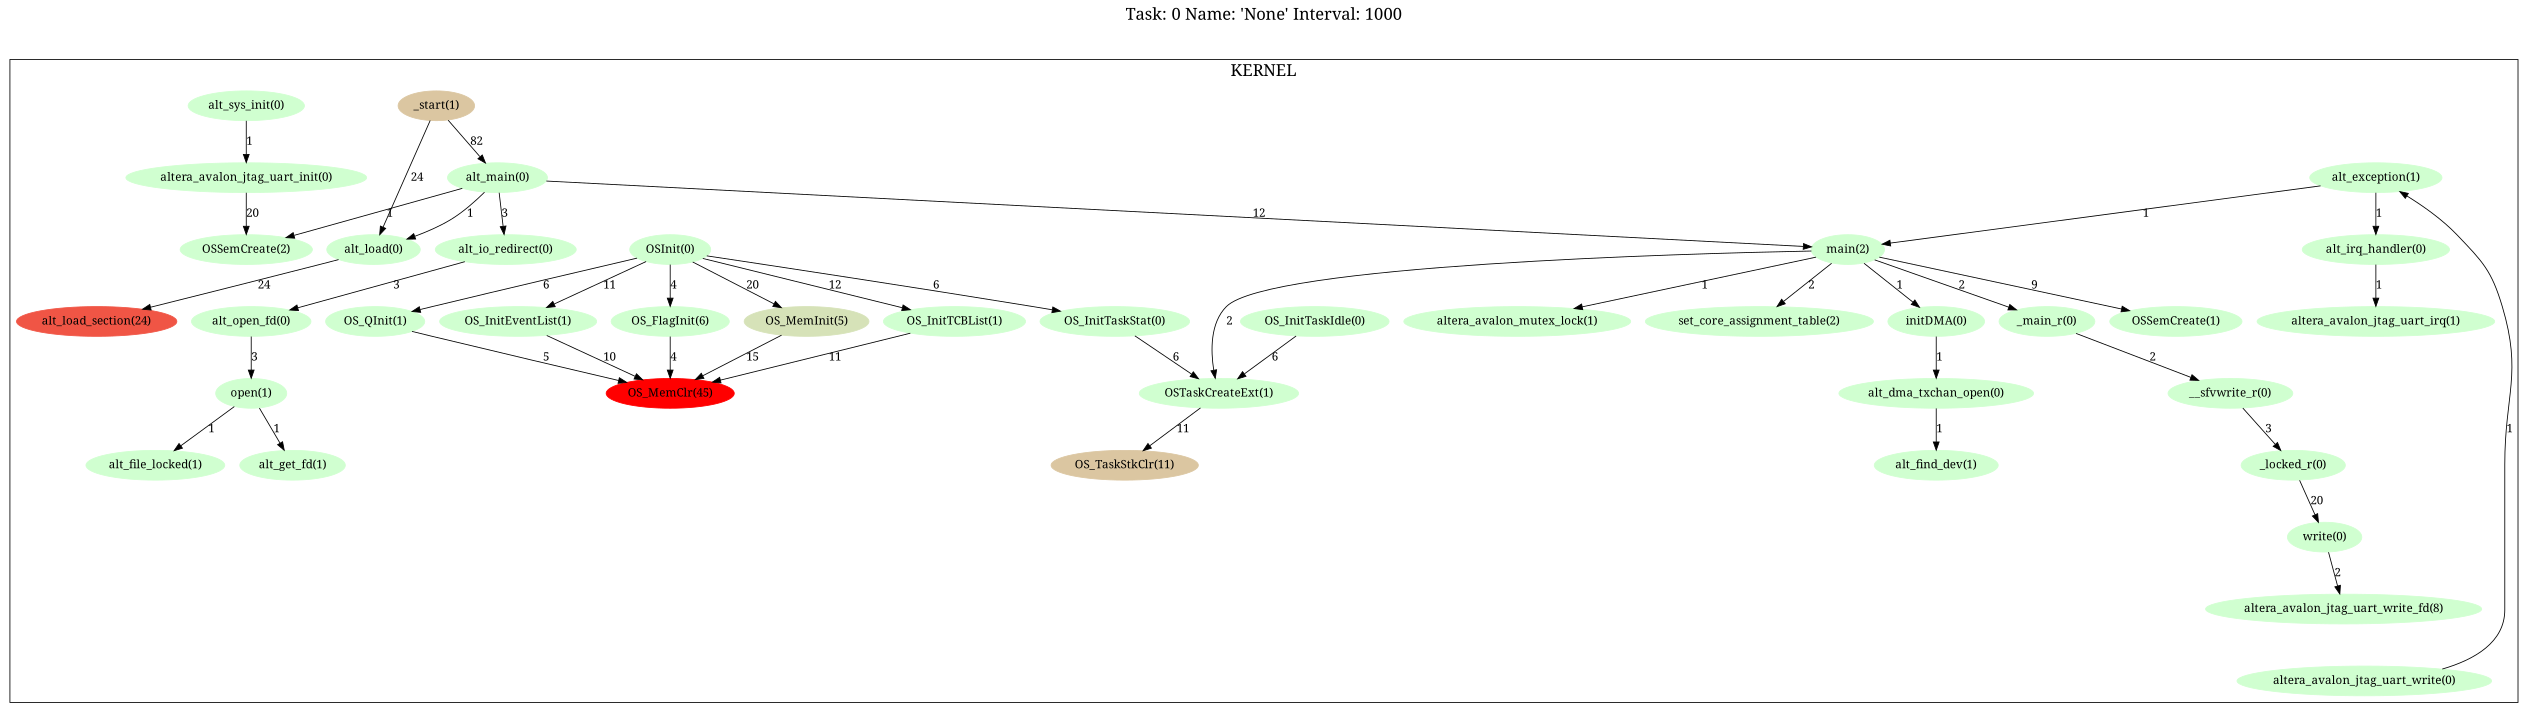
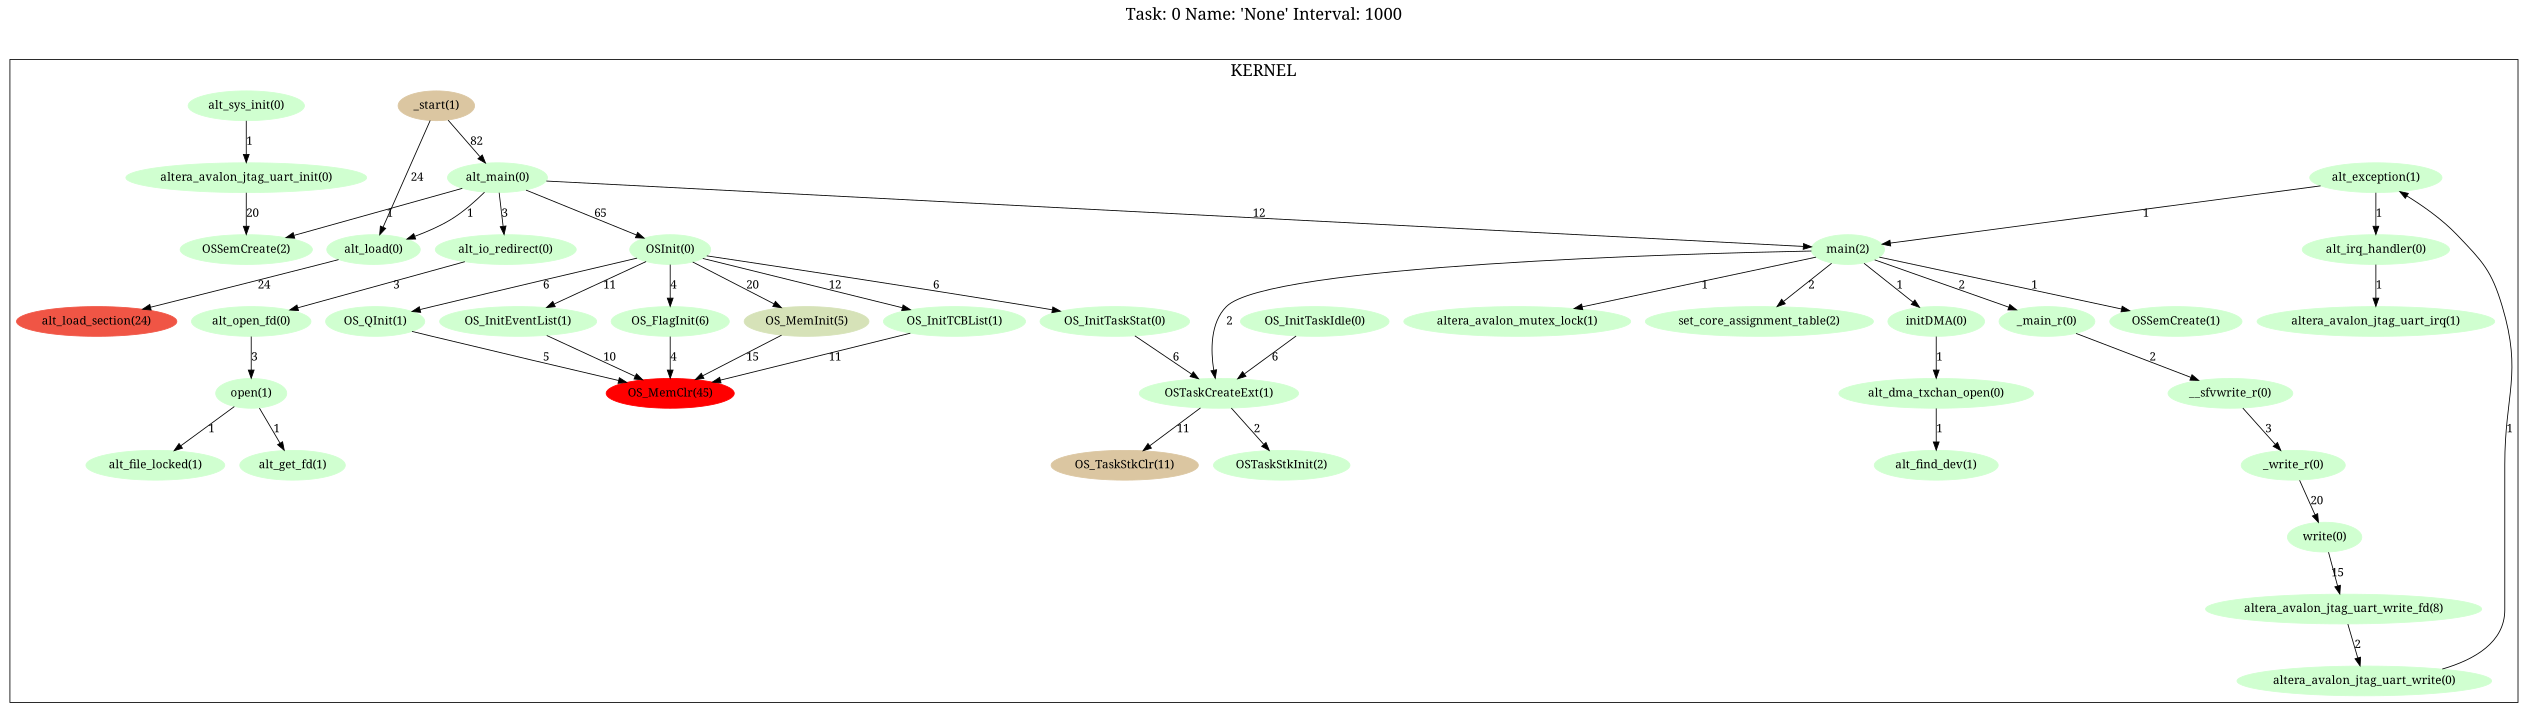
none -> (581, 213)
(2035, 286) -> (2035, 286)
none -> (1282, 465)
(2293, 465) -> (2293, 465)
(2338, 573) -> (2338, 573)
none -> (2353, 641)
